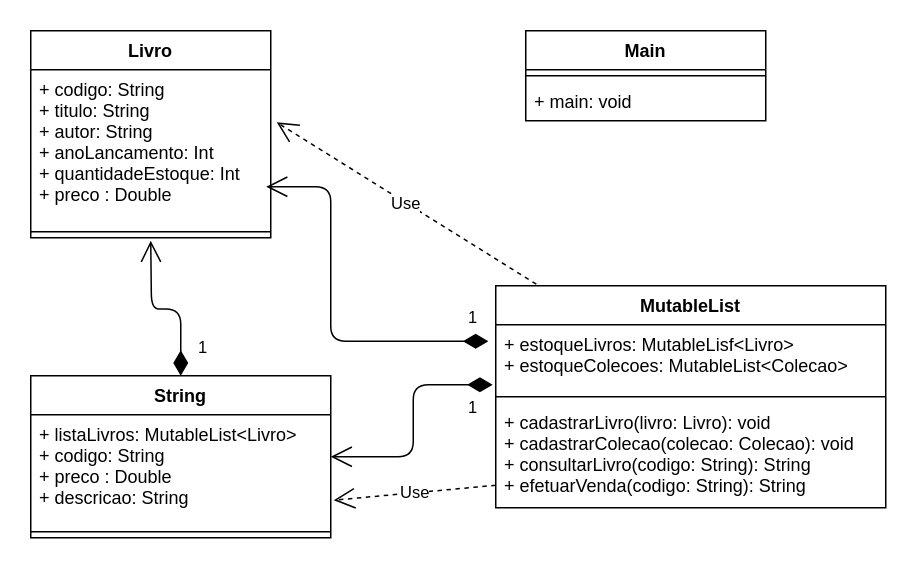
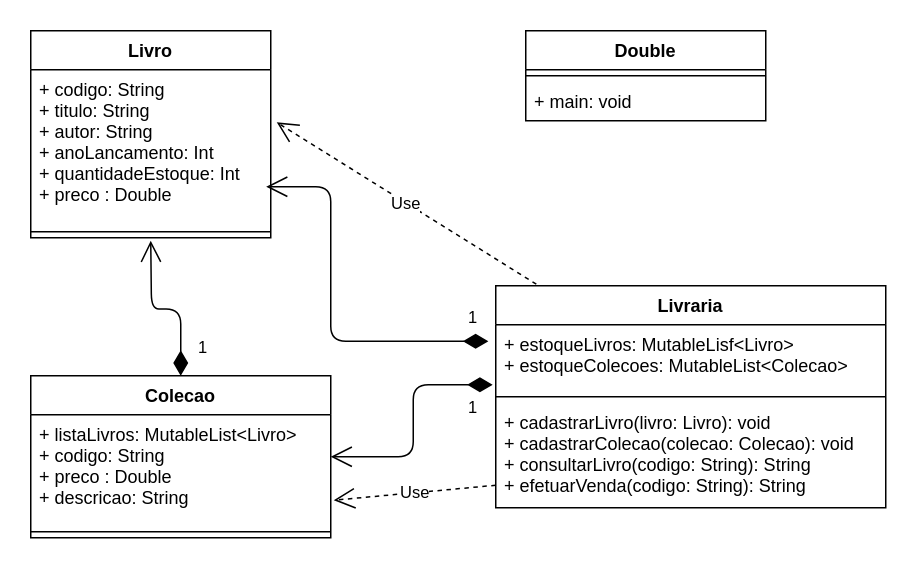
(645, 51) -> (645, 51)
(690, 306) -> (690, 306)
(180, 396) -> (180, 396)
